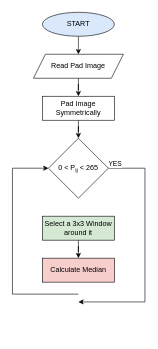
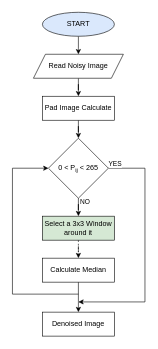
(78, 66) -> (78, 66)
(78, 108) -> (78, 108)
none -> (78, 209)
(78, 251) -> (78, 251)
(78, 270) -> (78, 270)
none -> (78, 296)
none -> (78, 324)
